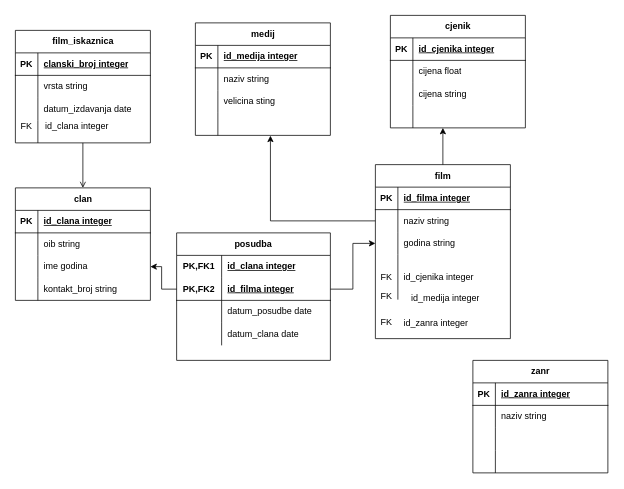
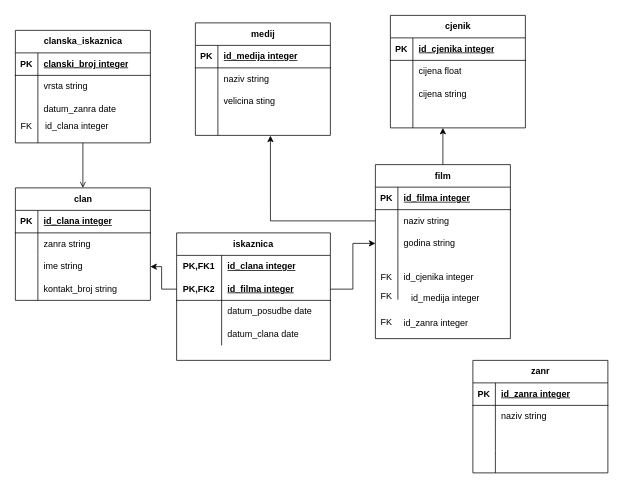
(83, 42) -> (83, 42)
(92, 109) -> (83, 109)
(66, 244) -> (72, 244)
(254, 244) -> (254, 244)
(66, 267) -> (66, 267)
